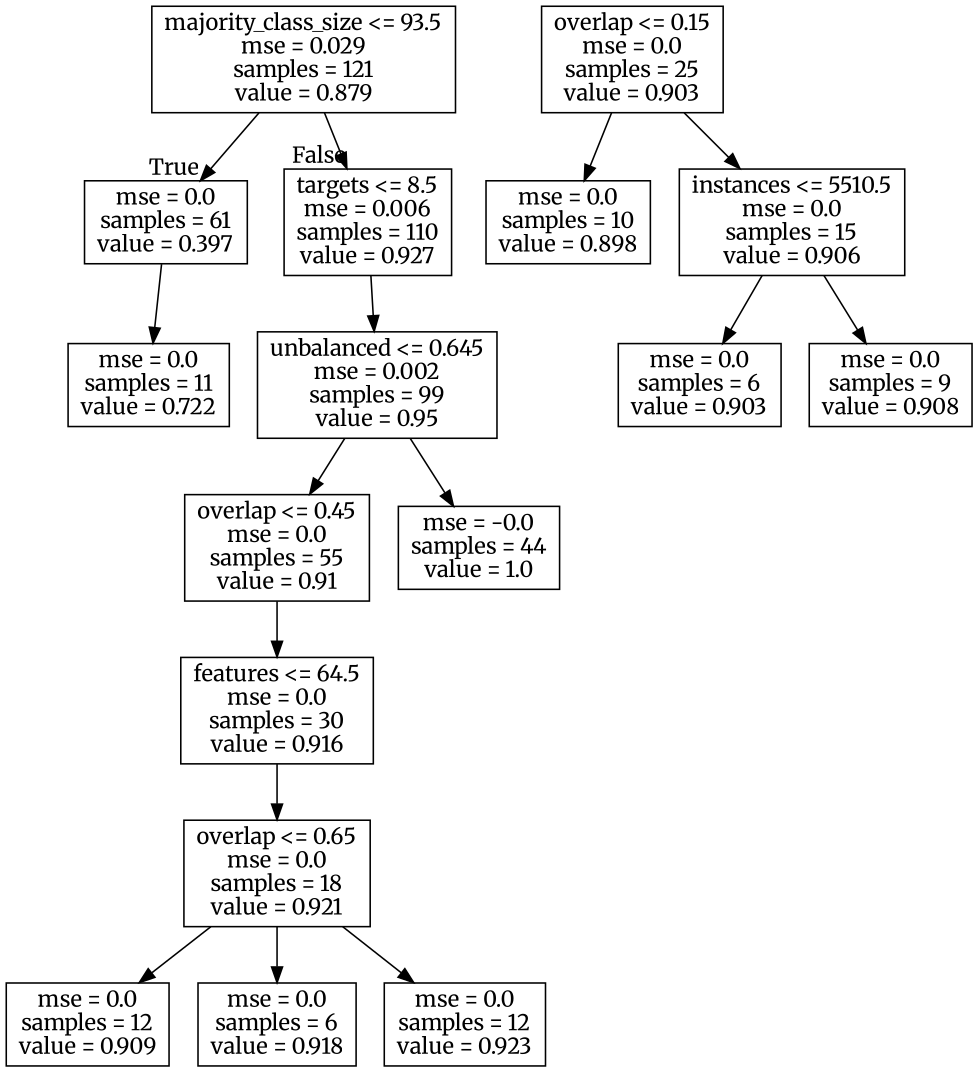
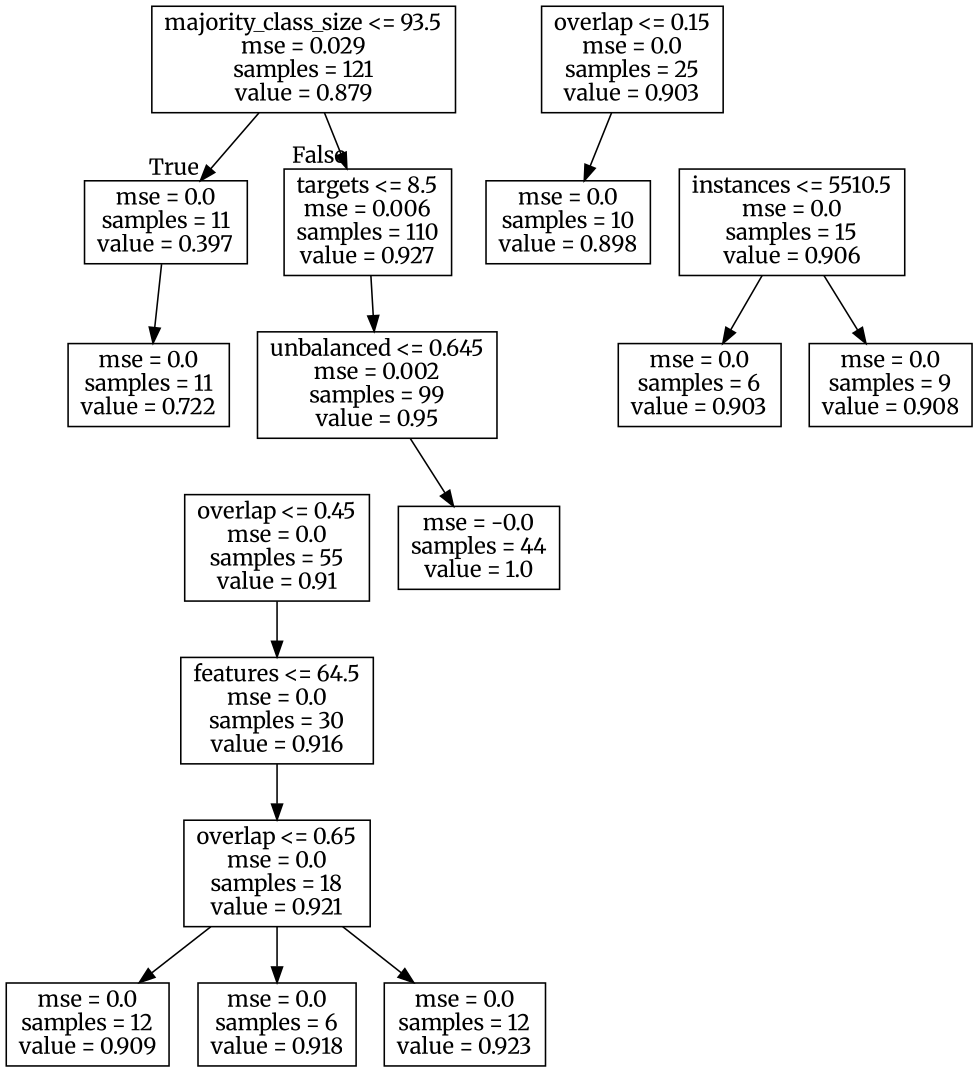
(707, 135) -> none
(166, 222) -> (166, 222)
(331, 460) -> none
